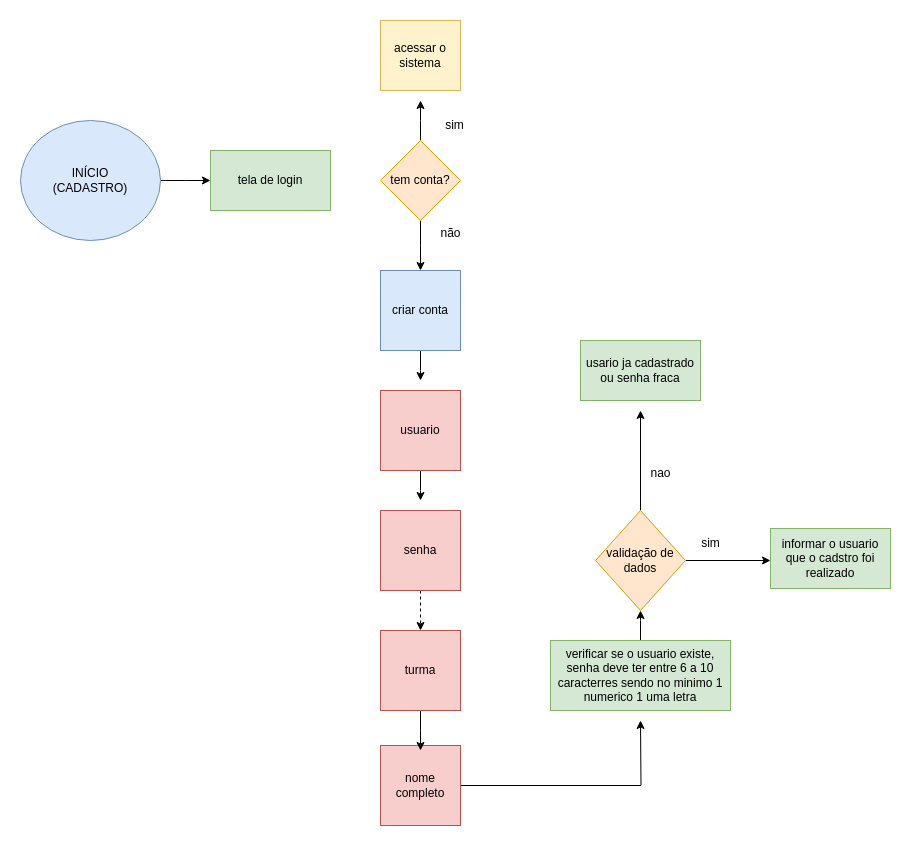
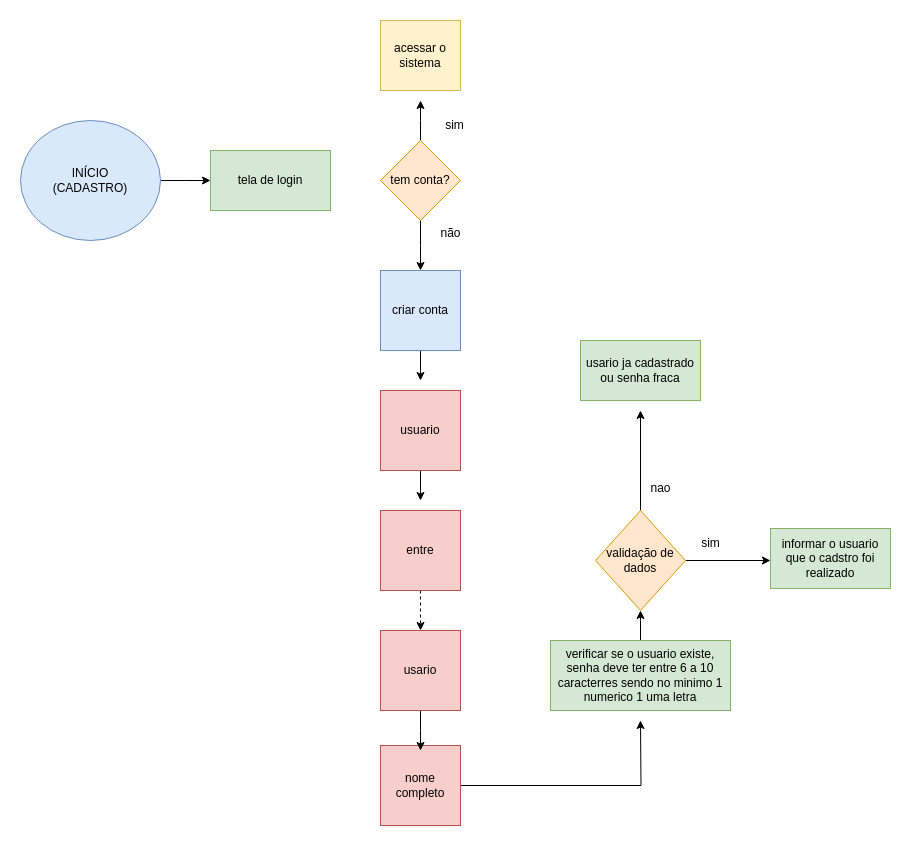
(661, 474) -> (661, 489)
(421, 551) -> (421, 551)
(421, 671) -> (421, 671)
